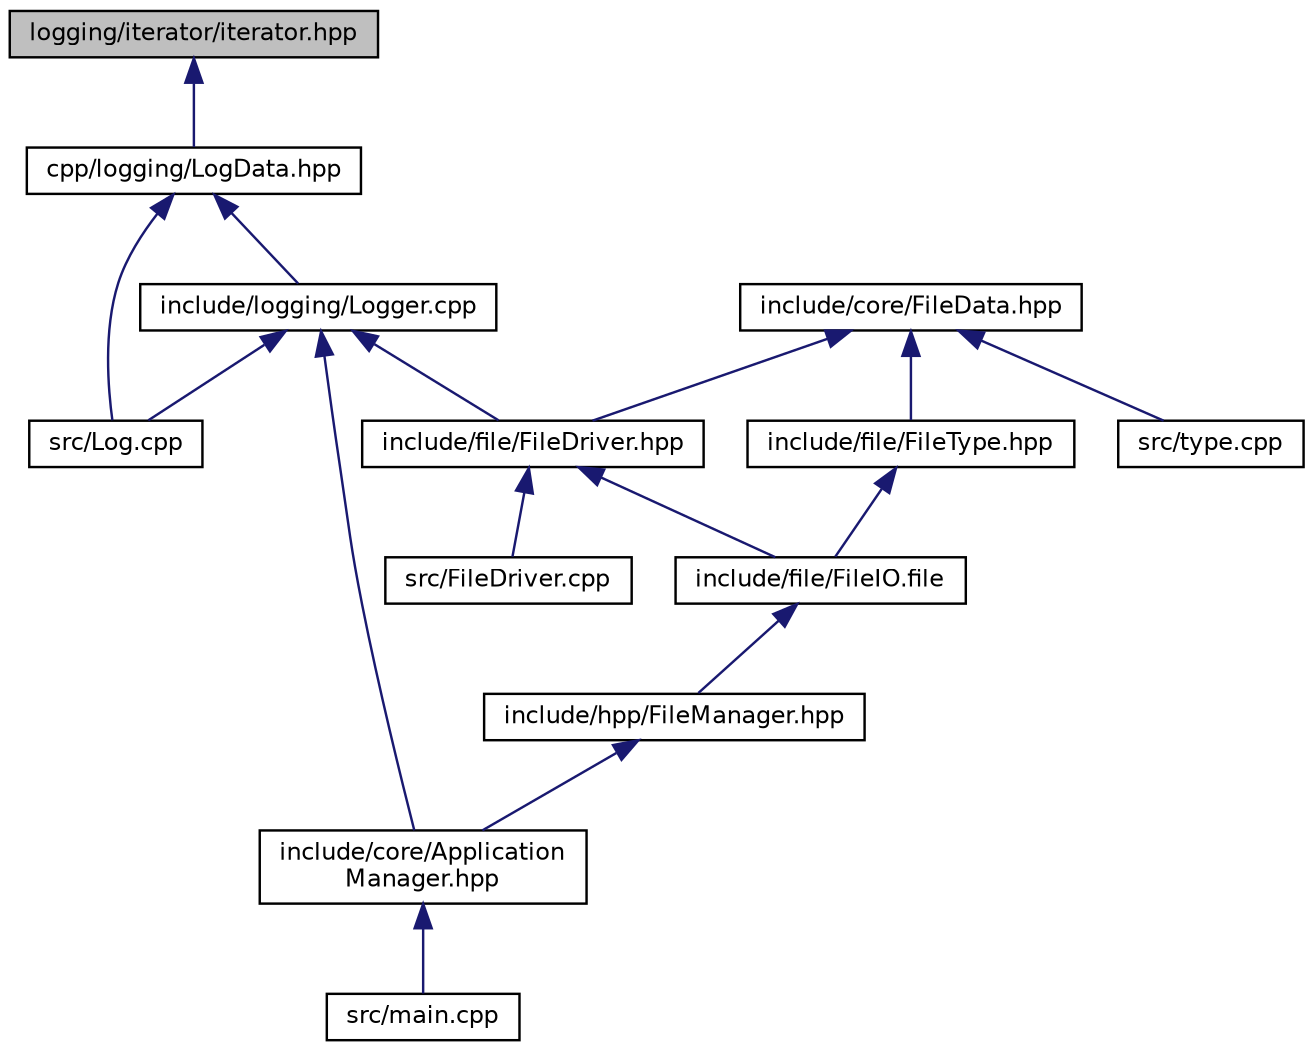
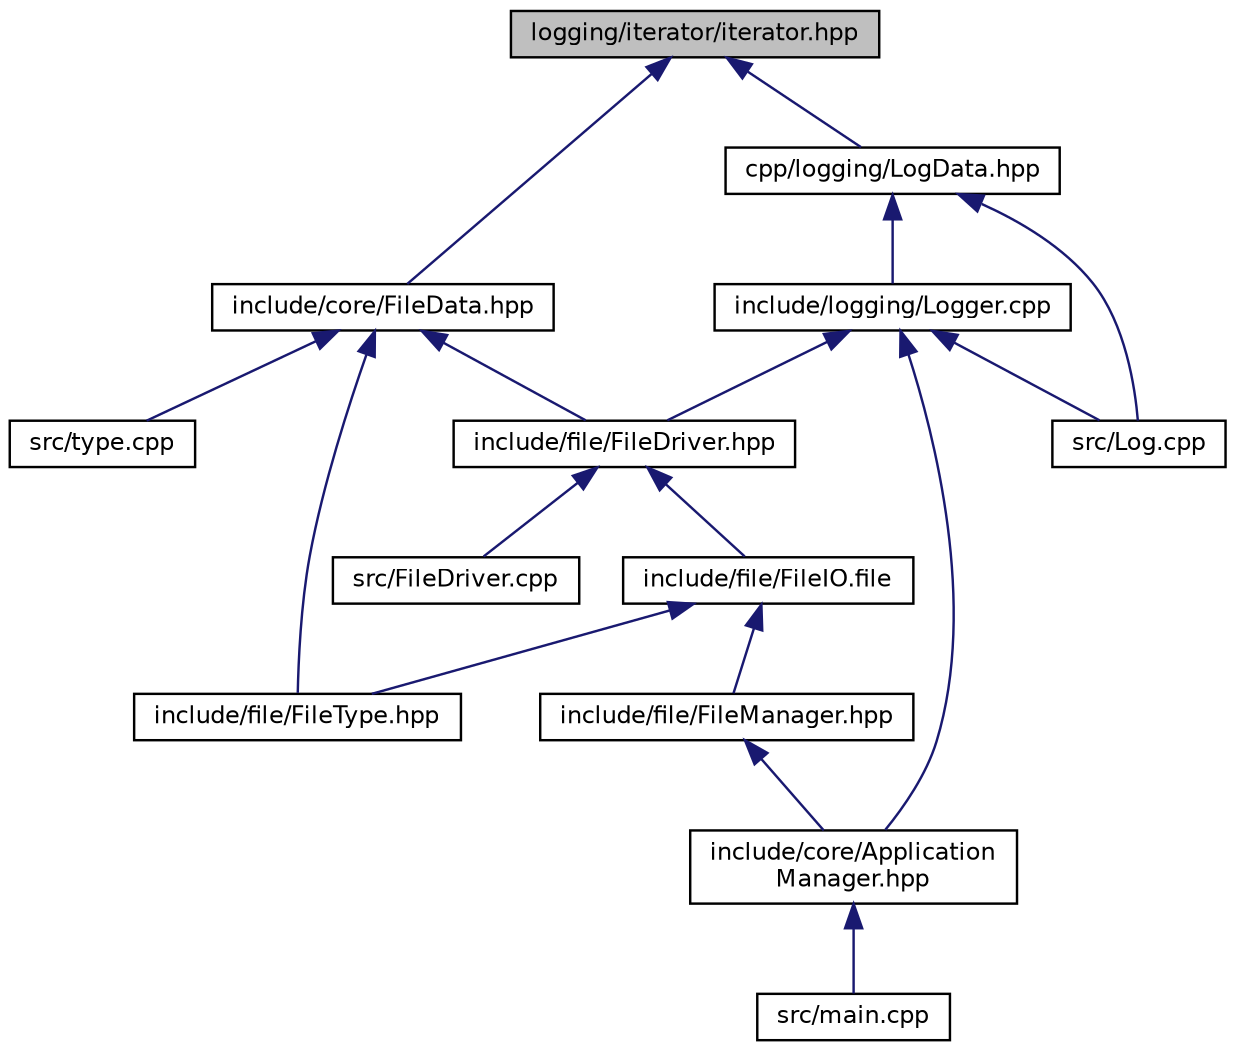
none -> (530, 179)
(859, 523) -> (521, 652)
(674, 717) -> (727, 717)
